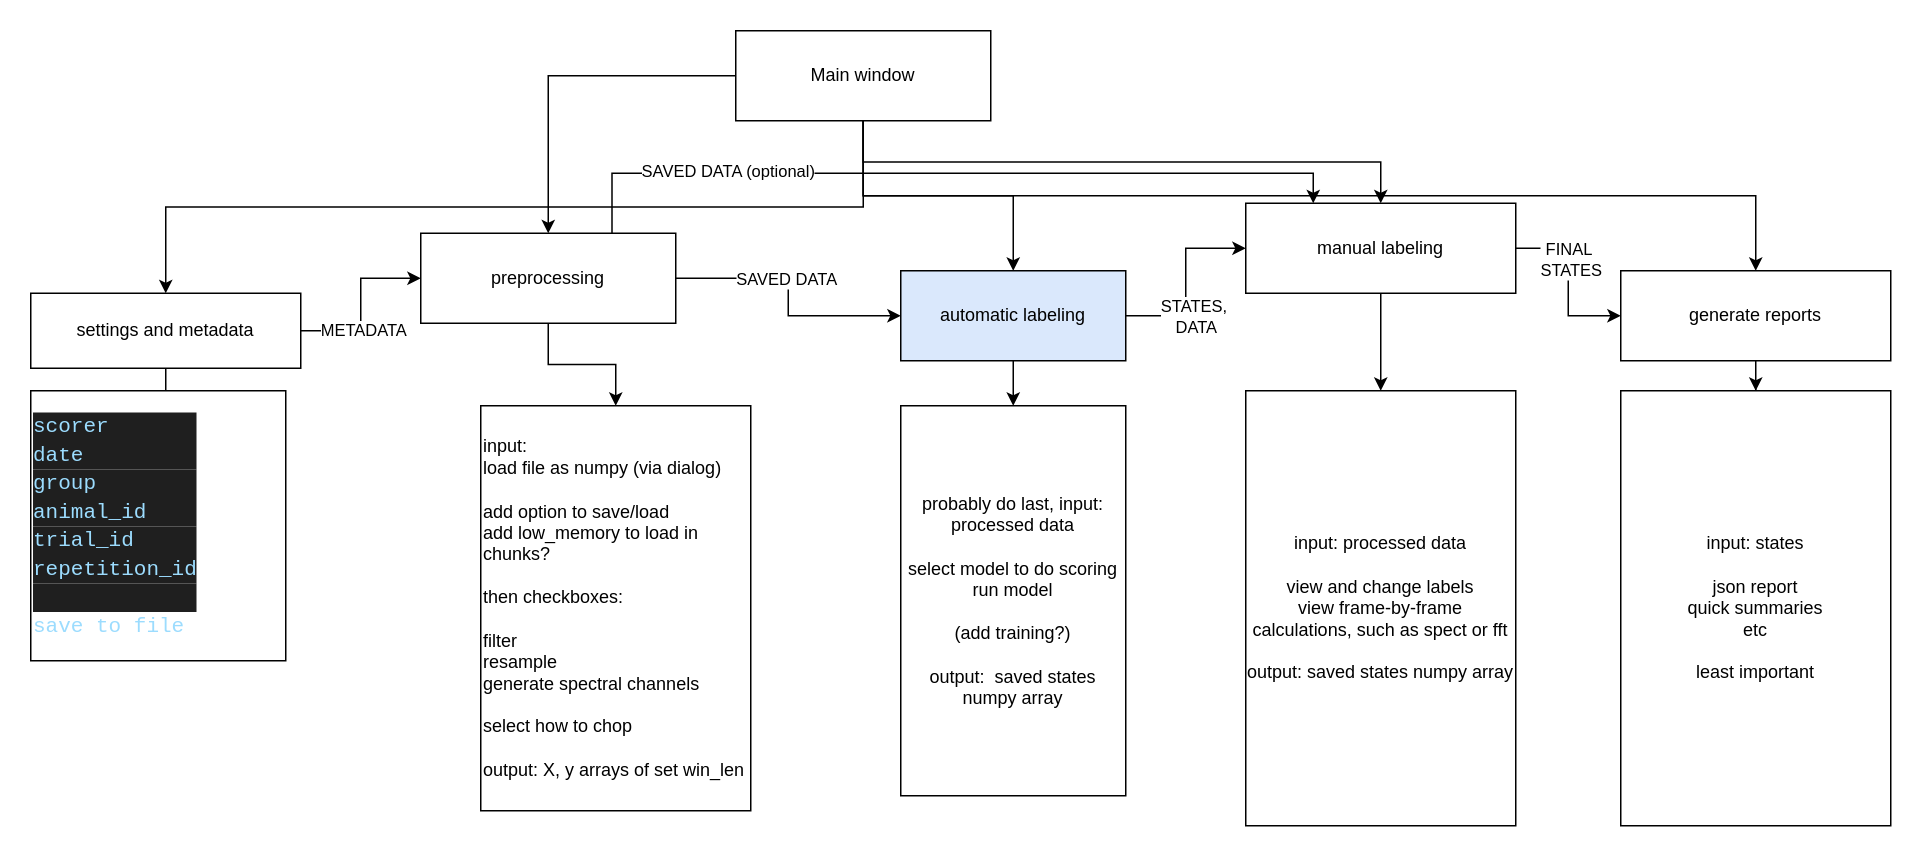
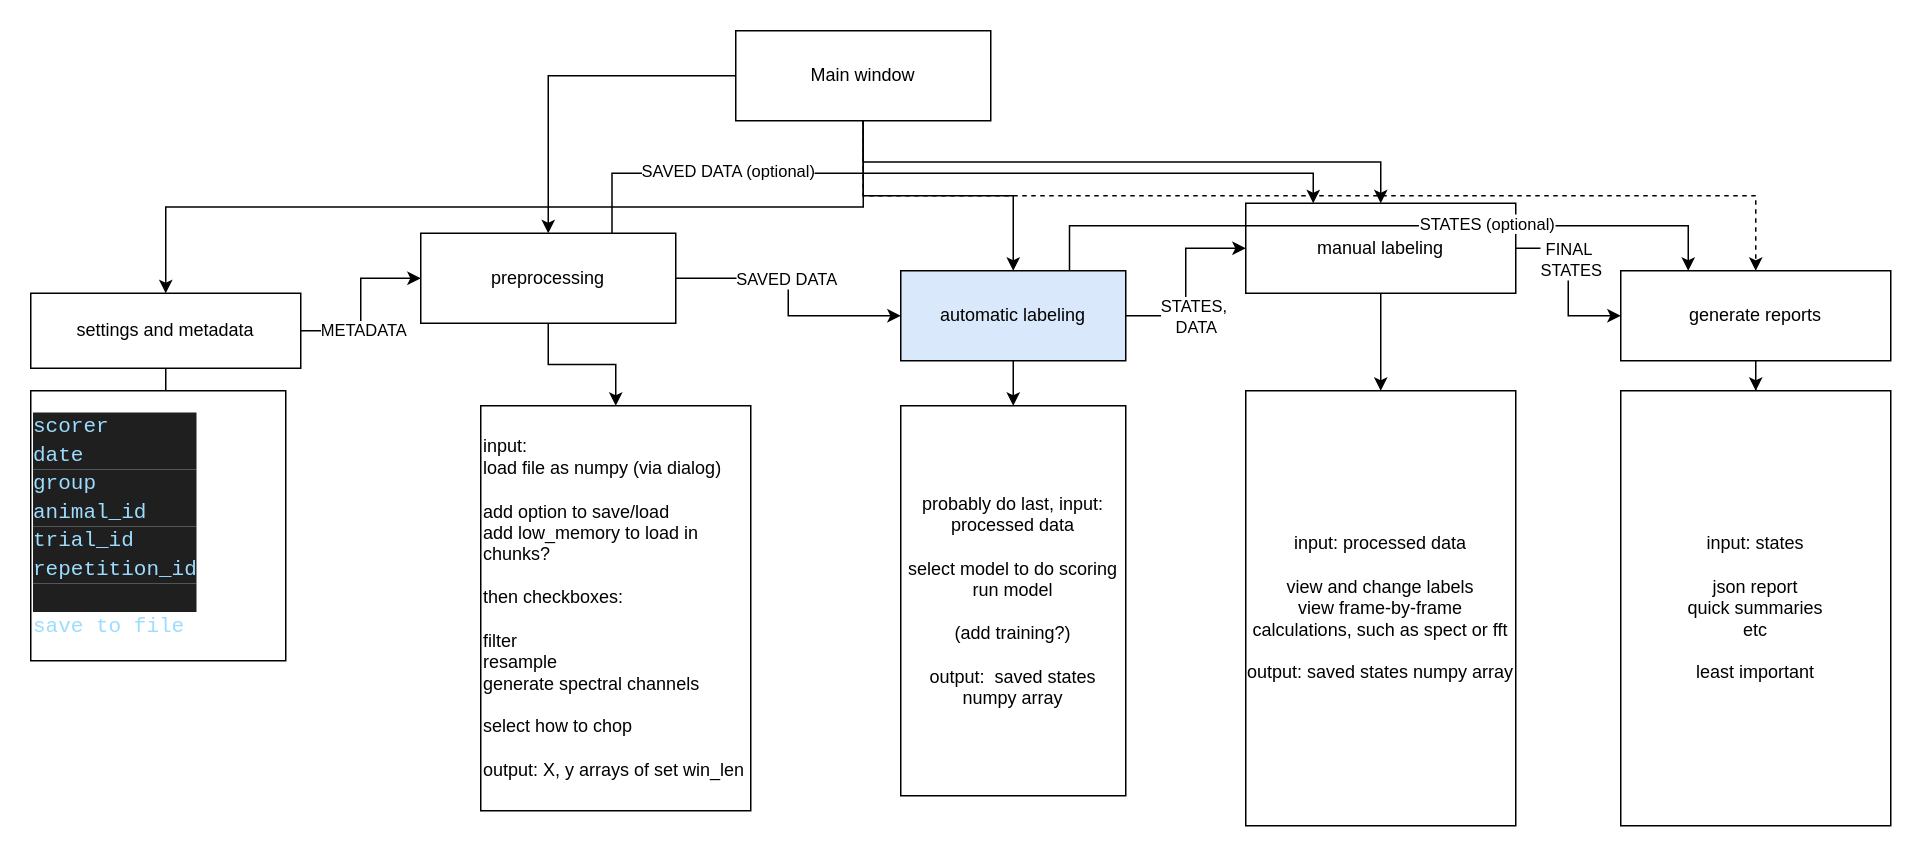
(1603, 196) -> (1603, 196)
none -> (1374, 226)
